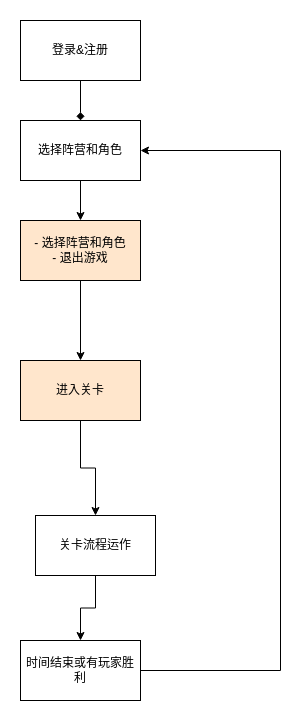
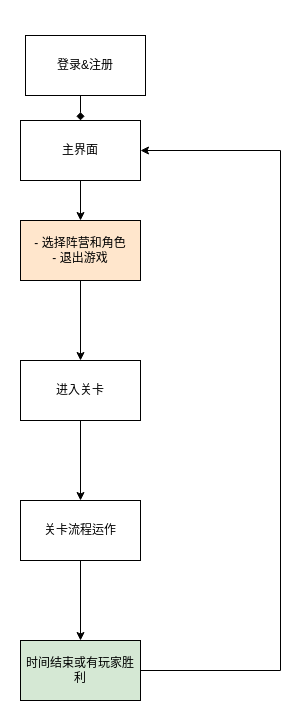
(81, 51) -> (86, 66)
(81, 151) -> (81, 151)
(81, 391) -> (81, 391)
(96, 546) -> (81, 531)
(81, 671) -> (81, 671)
